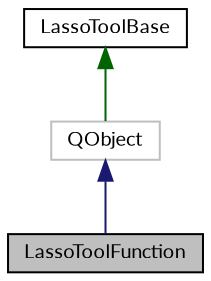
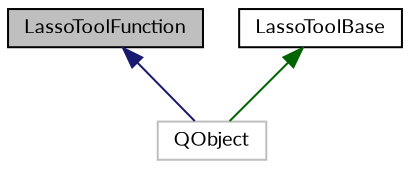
(106, 207) -> (166, 92)
